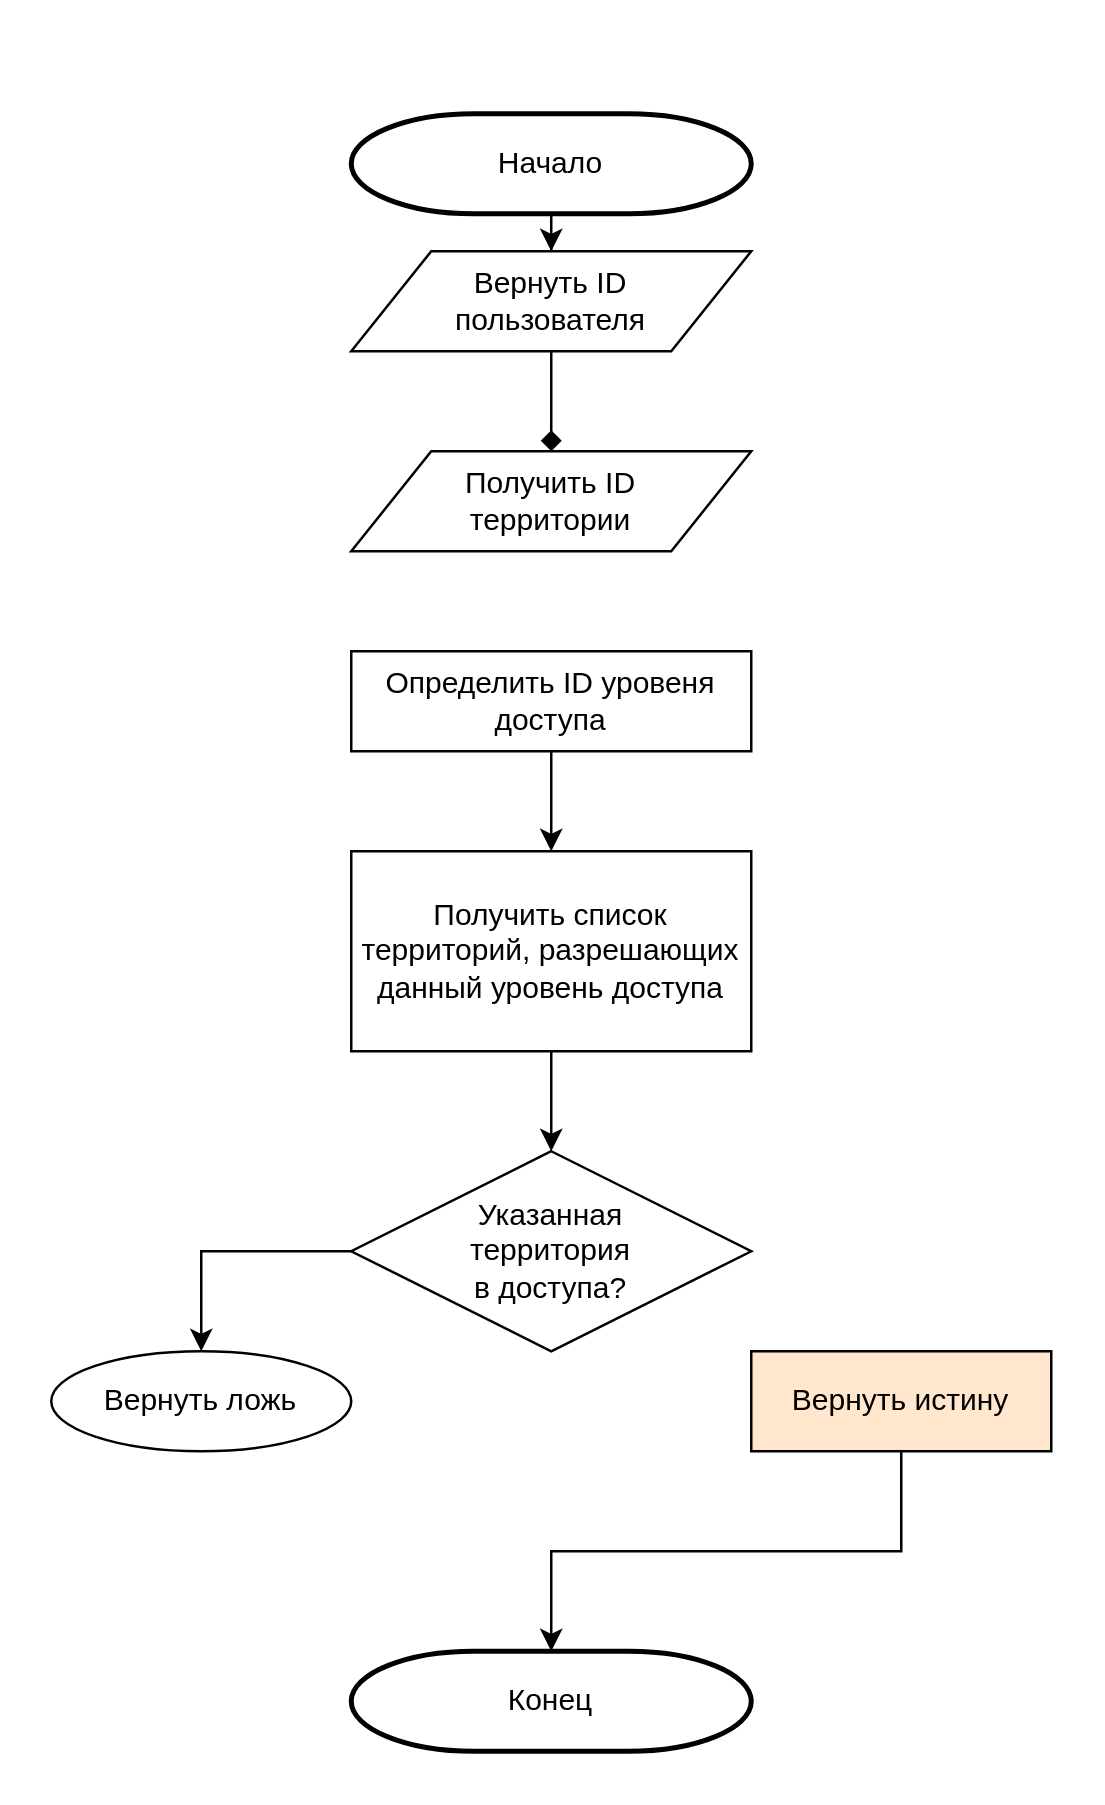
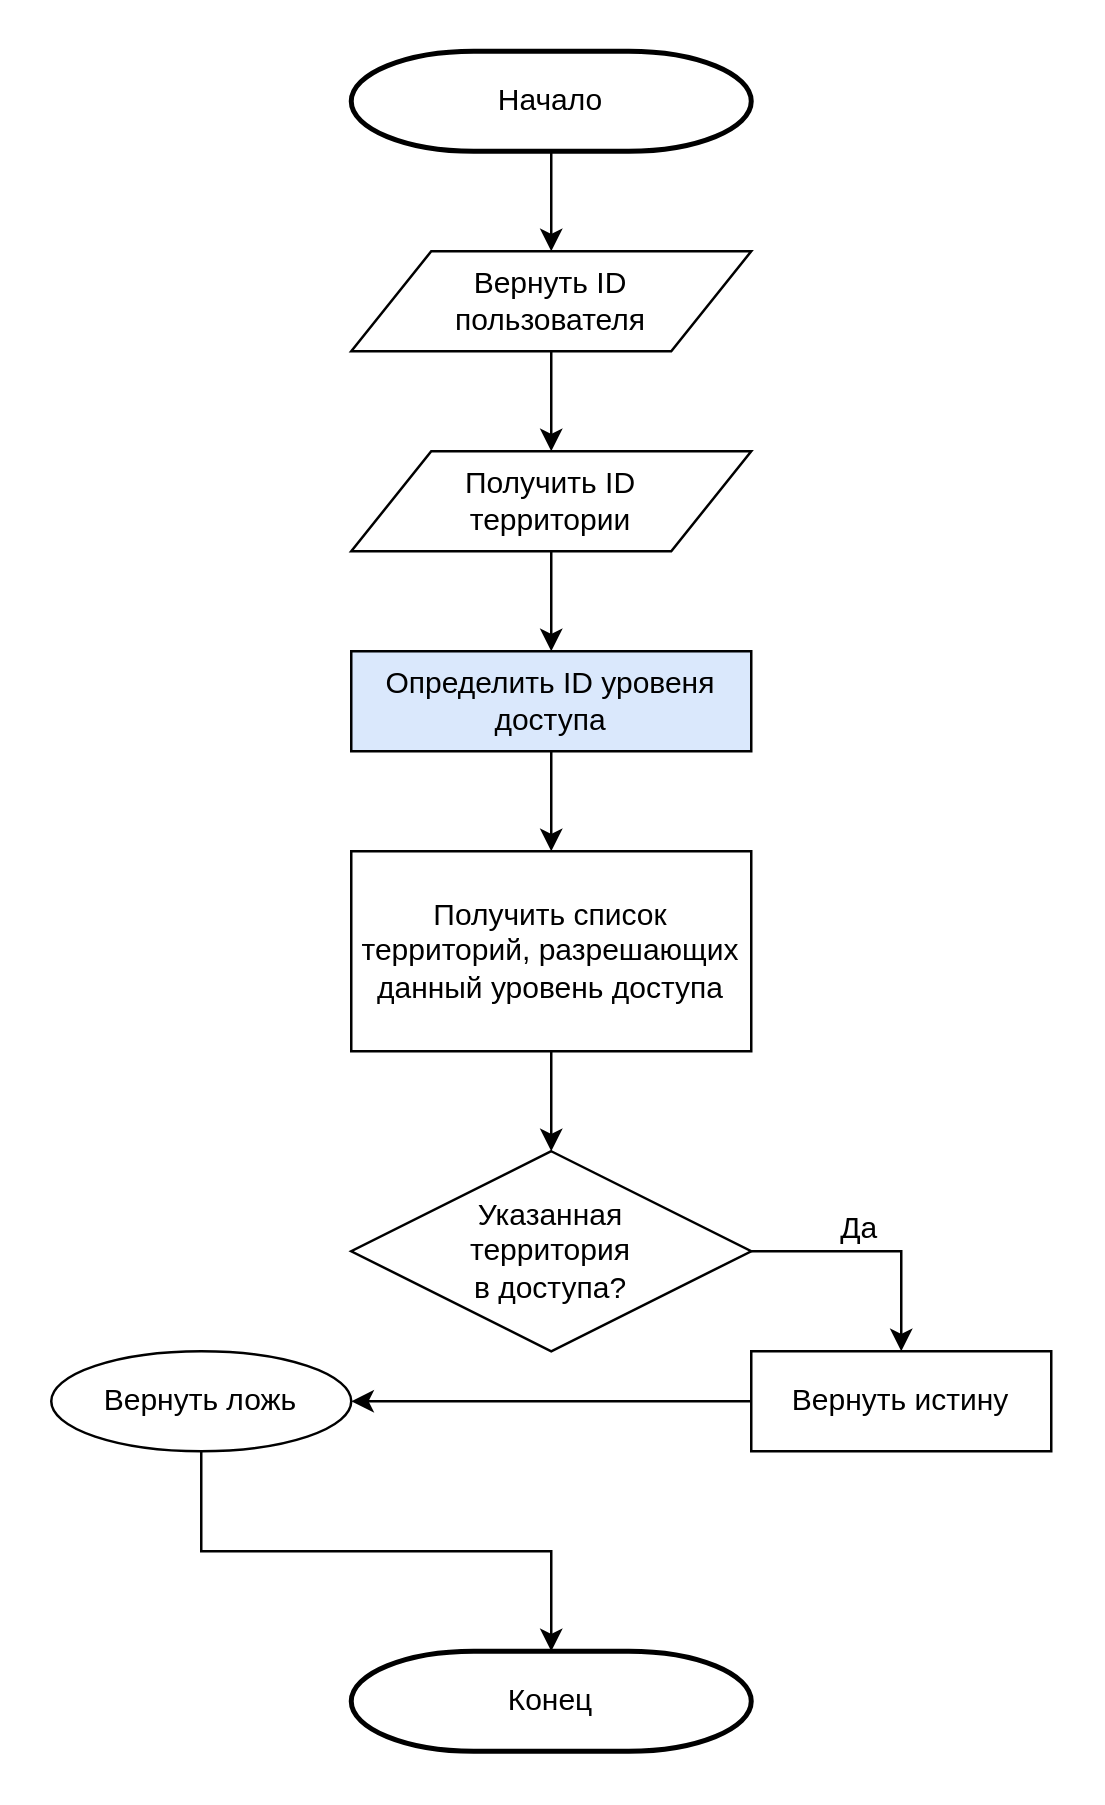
(551, 164) -> (551, 101)
(551, 431) -> (551, 432)
none -> (551, 593)
(551, 701) -> (551, 701)
(234, 1251) -> none
none -> (868, 1251)
(901, 1401) -> (901, 1401)
none -> (324, 1551)
(779, 1551) -> (559, 1401)
